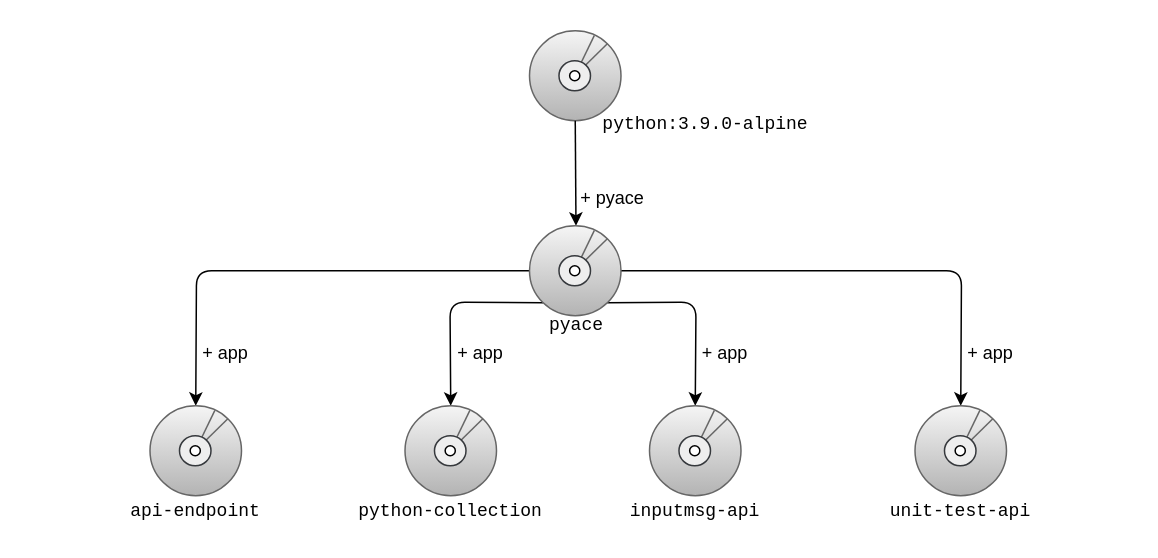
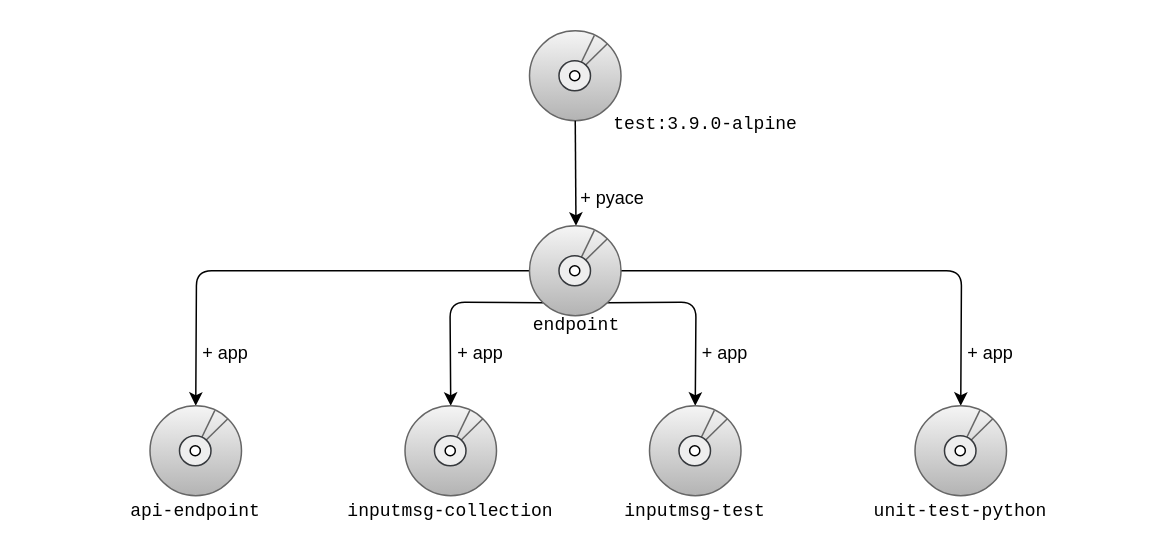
(706, 121) -> (706, 121)
(577, 325) -> (577, 325)
(451, 511) -> (451, 511)
(695, 511) -> (695, 511)
(961, 511) -> (961, 511)
